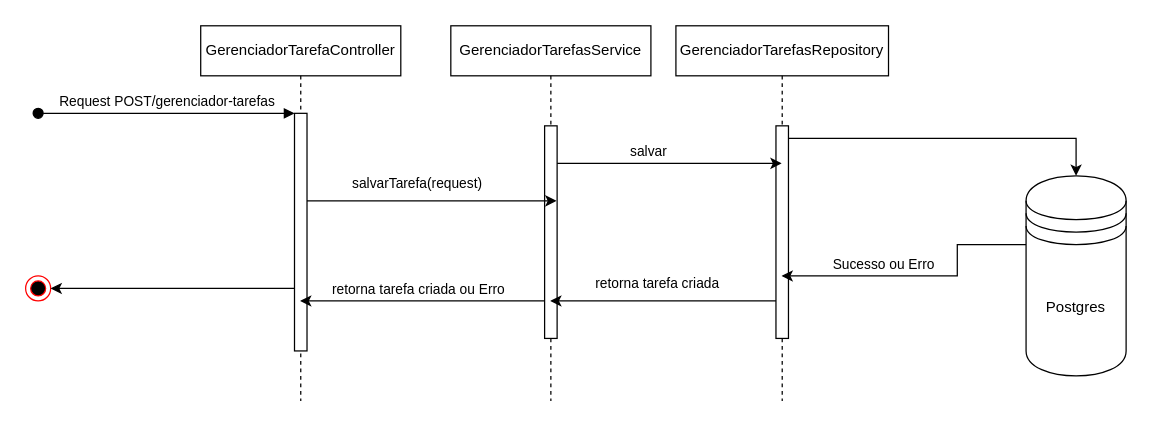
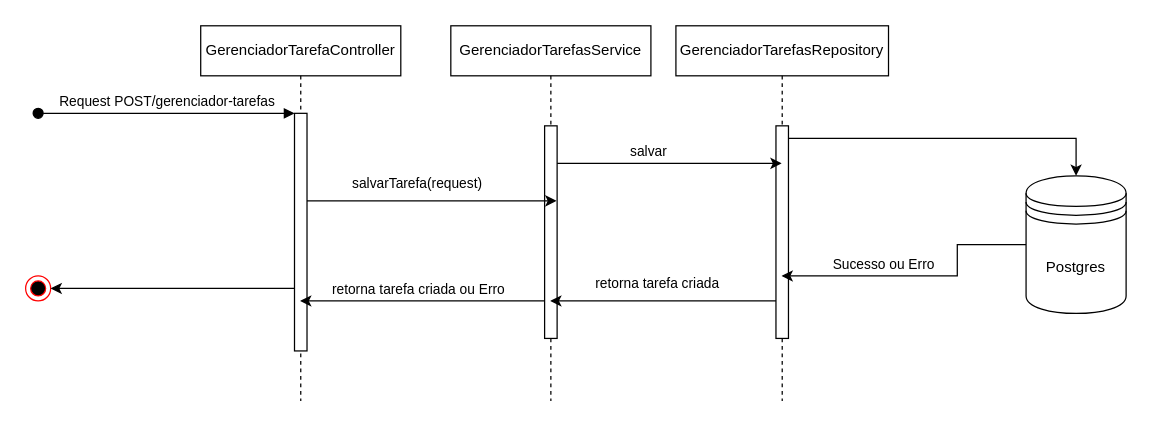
(1076, 276) -> (1076, 244)
